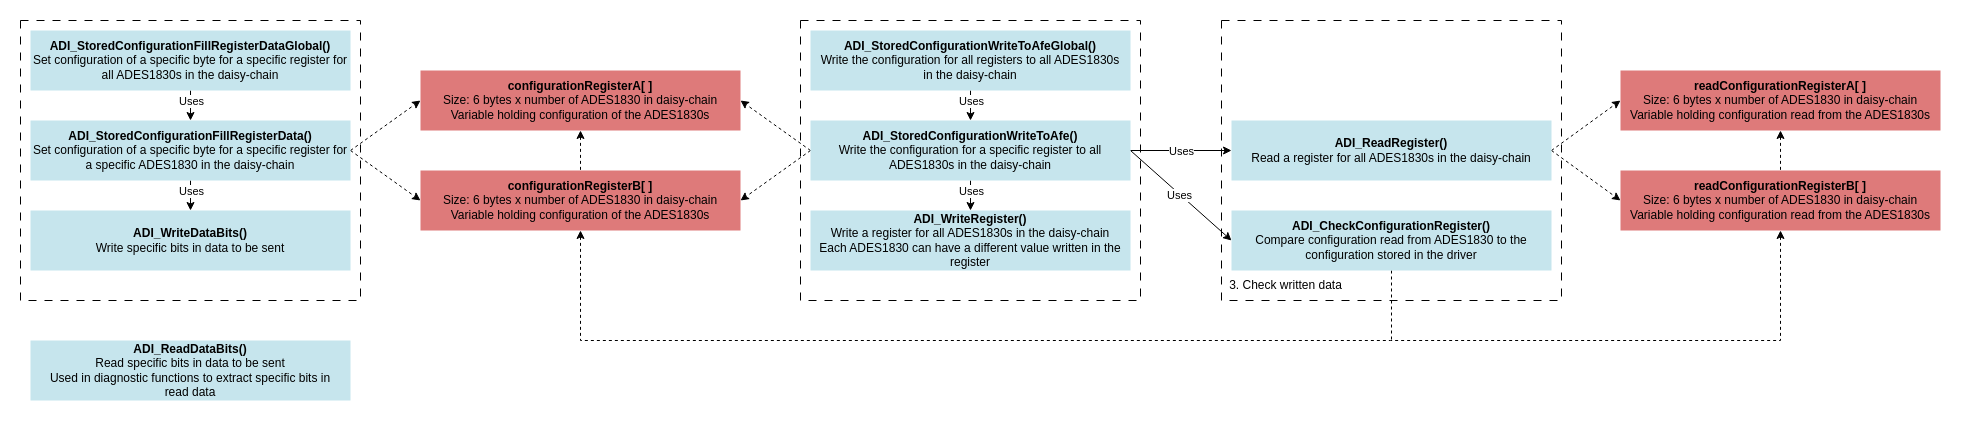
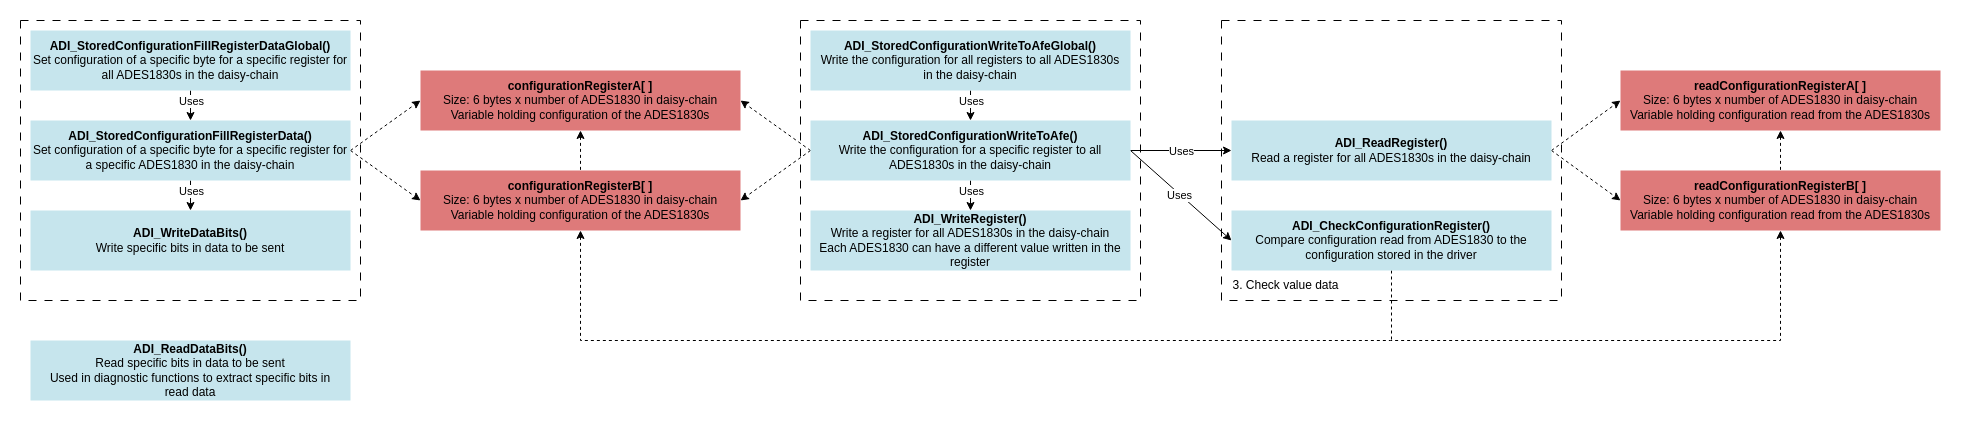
(1286, 286) -> (1286, 286)
